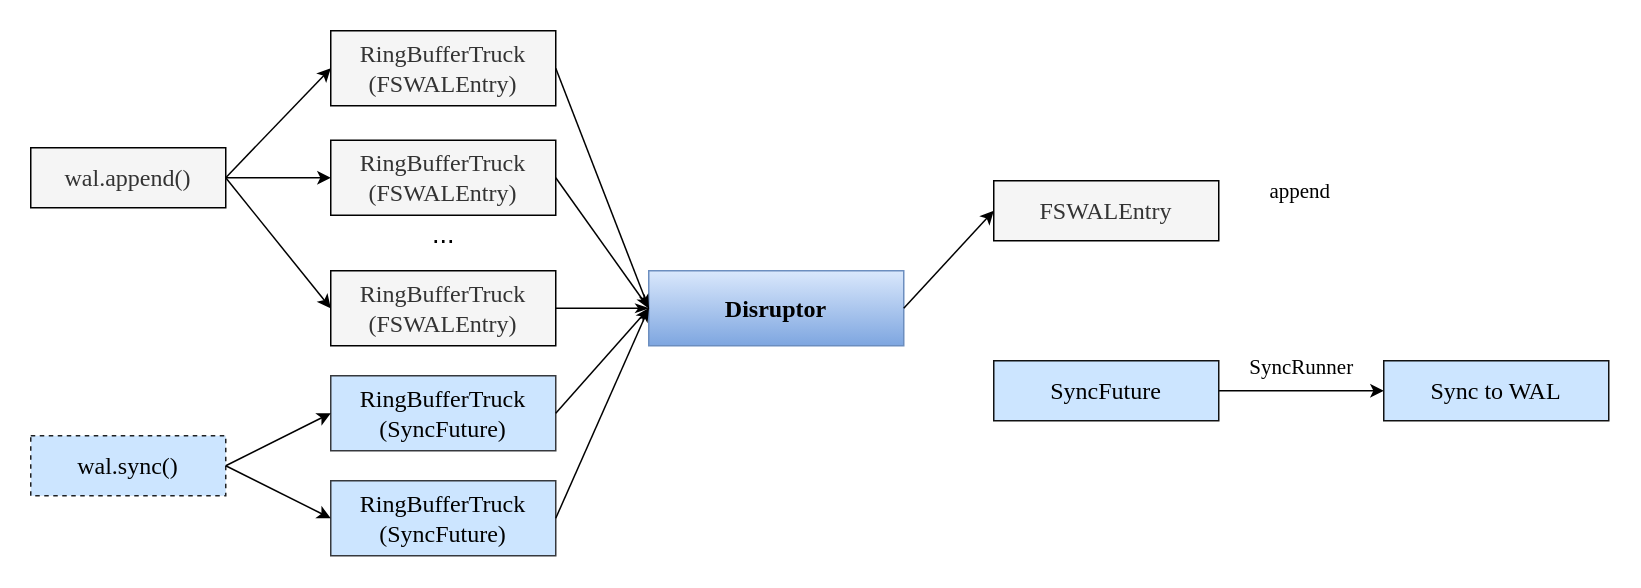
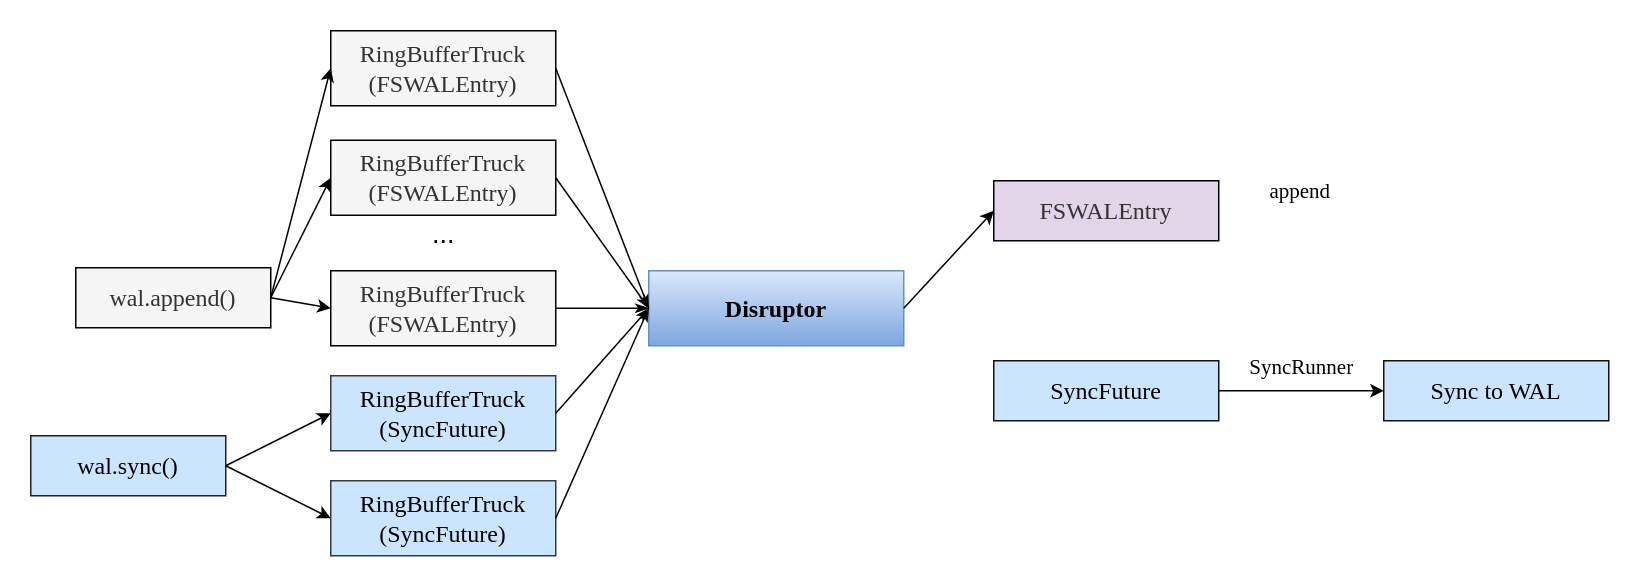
(128, 178) -> (173, 298)
(1106, 211) -> (1106, 211)
(128, 466) -> (128, 466)
